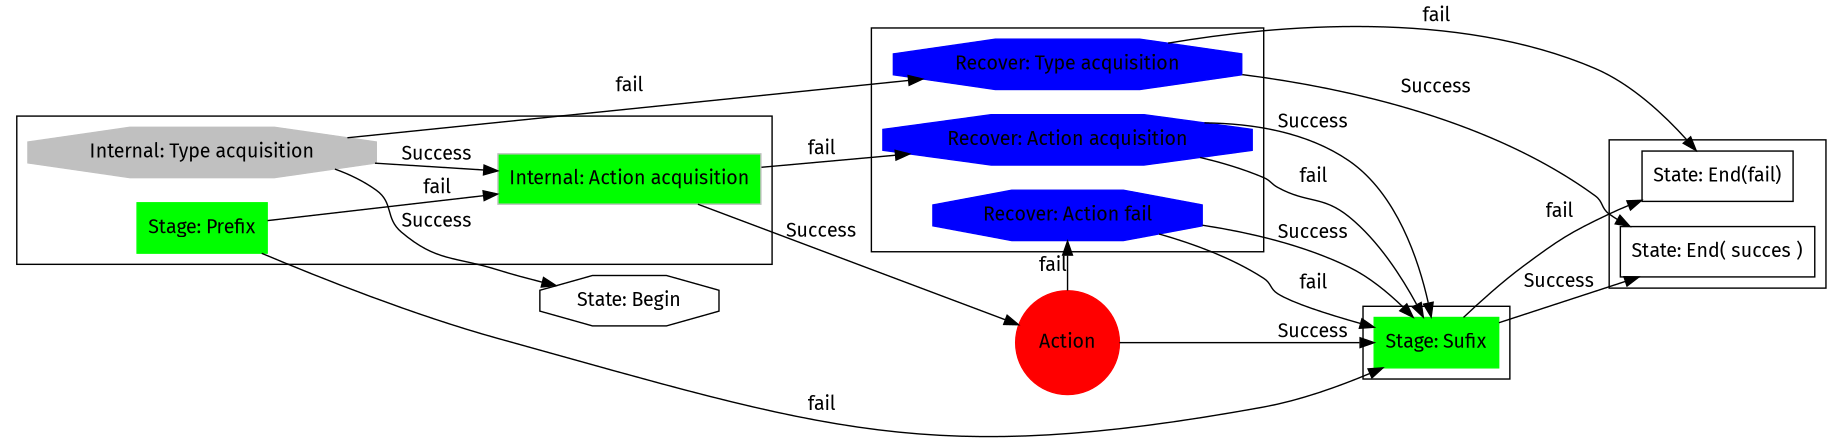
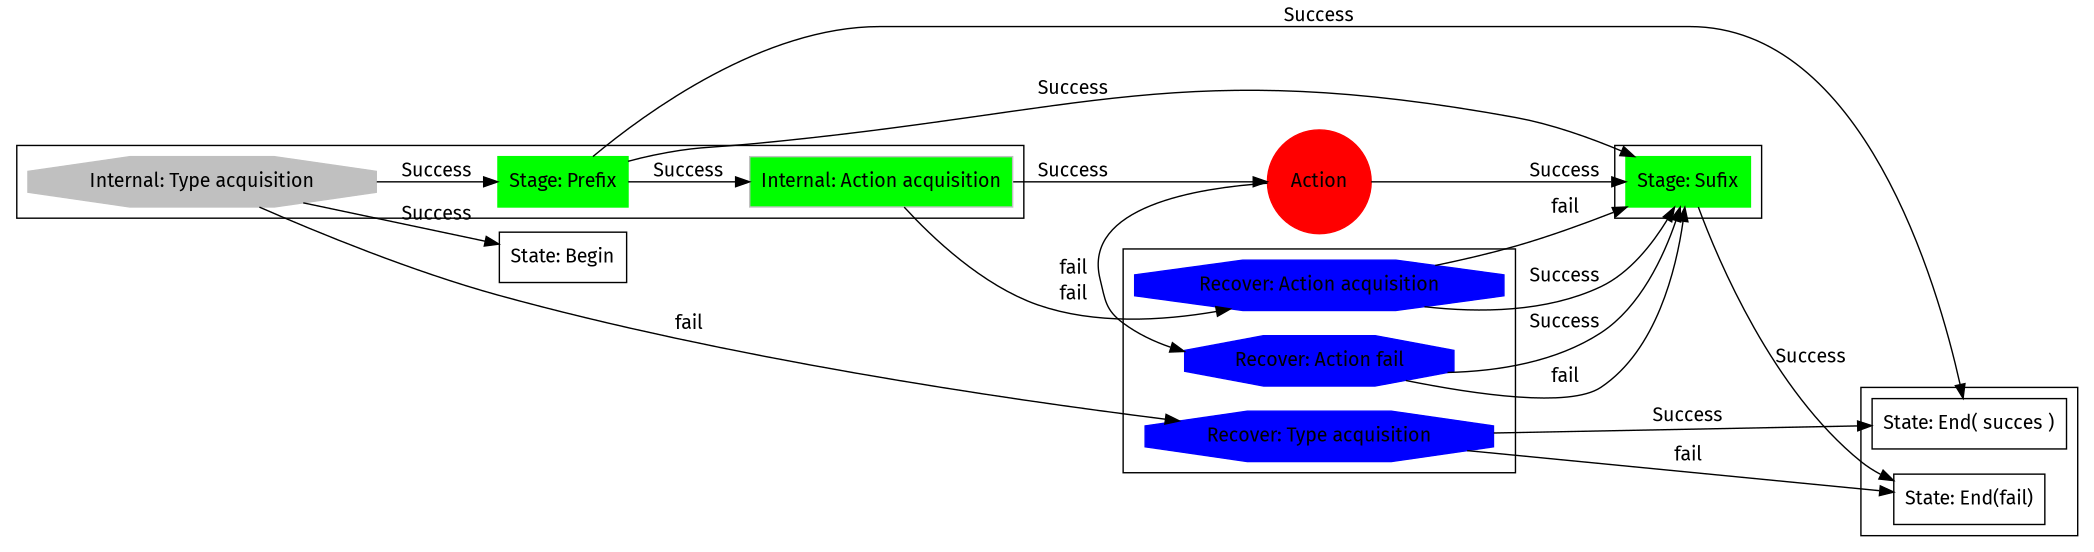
(429, 167) -> (430, 182)
(437, 188) -> (689, 171)
(1559, 212) -> (1811, 357)
(629, 301) -> (563, 257)
(1562, 302) -> (1365, 27)
(822, 405) -> (1073, 89)
